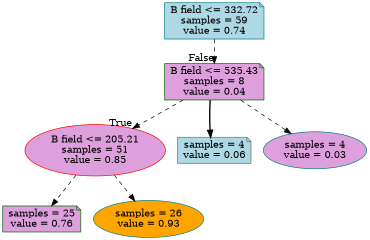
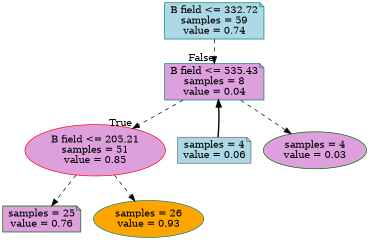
(214, 82) -> (214, 82)
(210, 115) -> (219, 122)
(315, 150) -> (315, 150)
